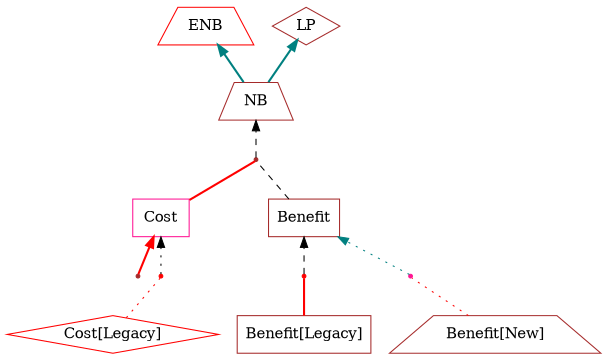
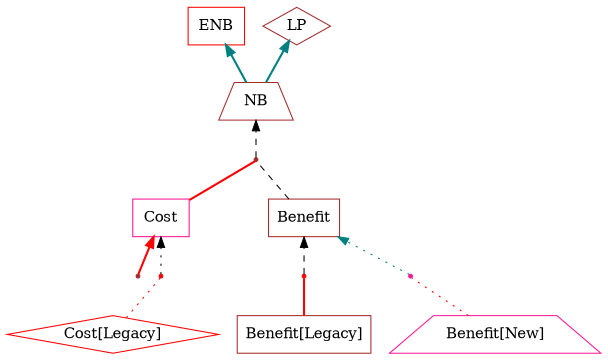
(206, 26) -> (216, 26)
(495, 334) -> (495, 334)
